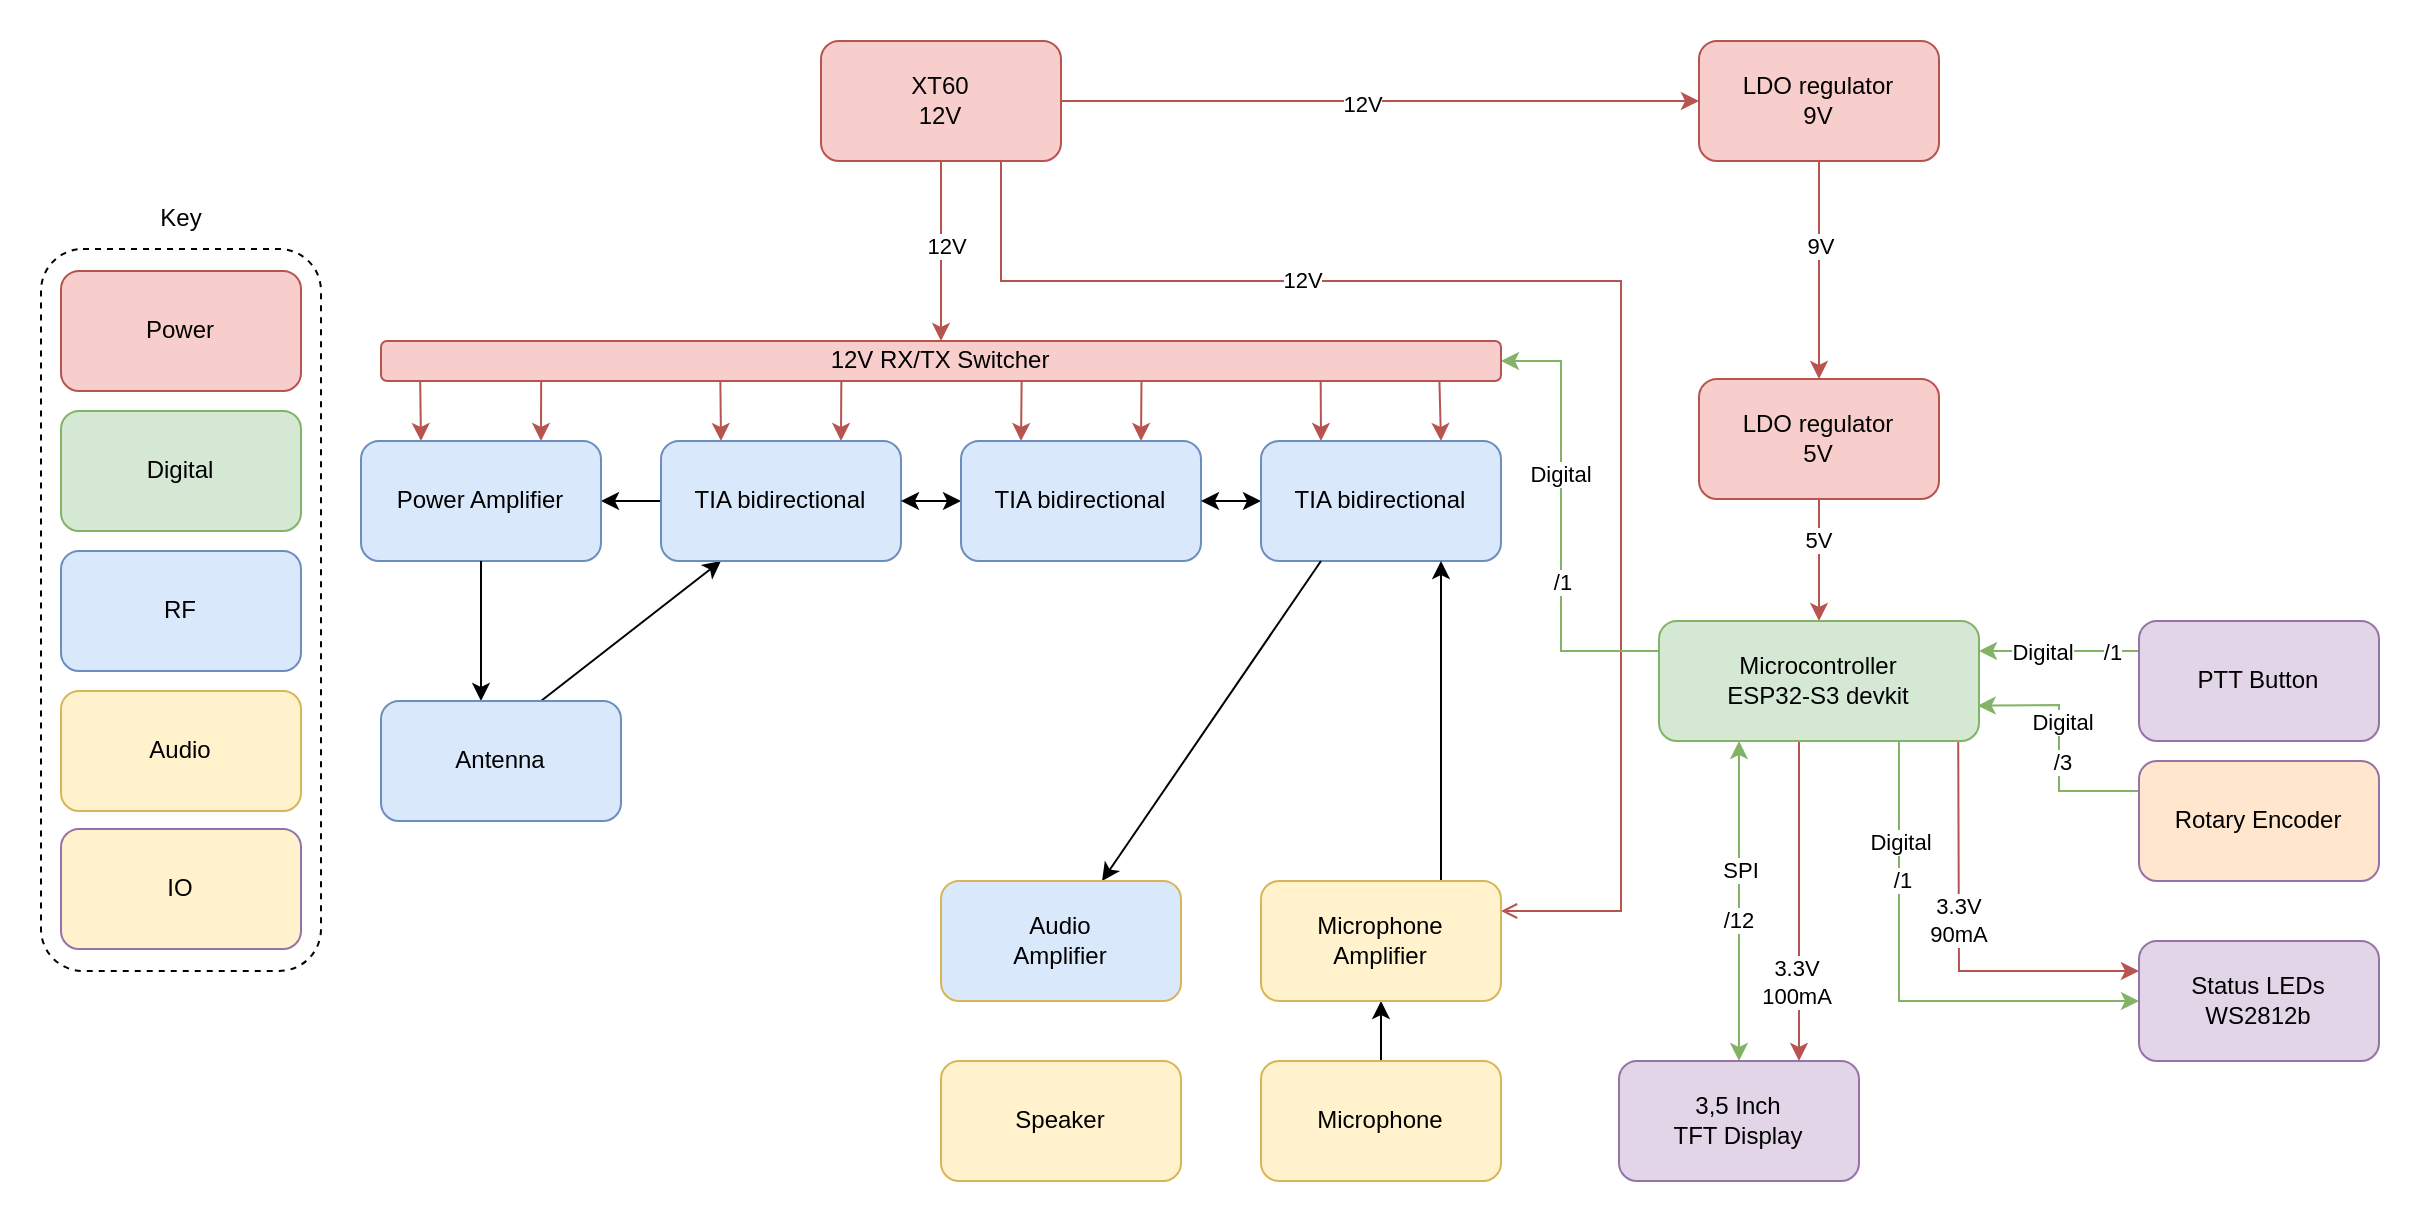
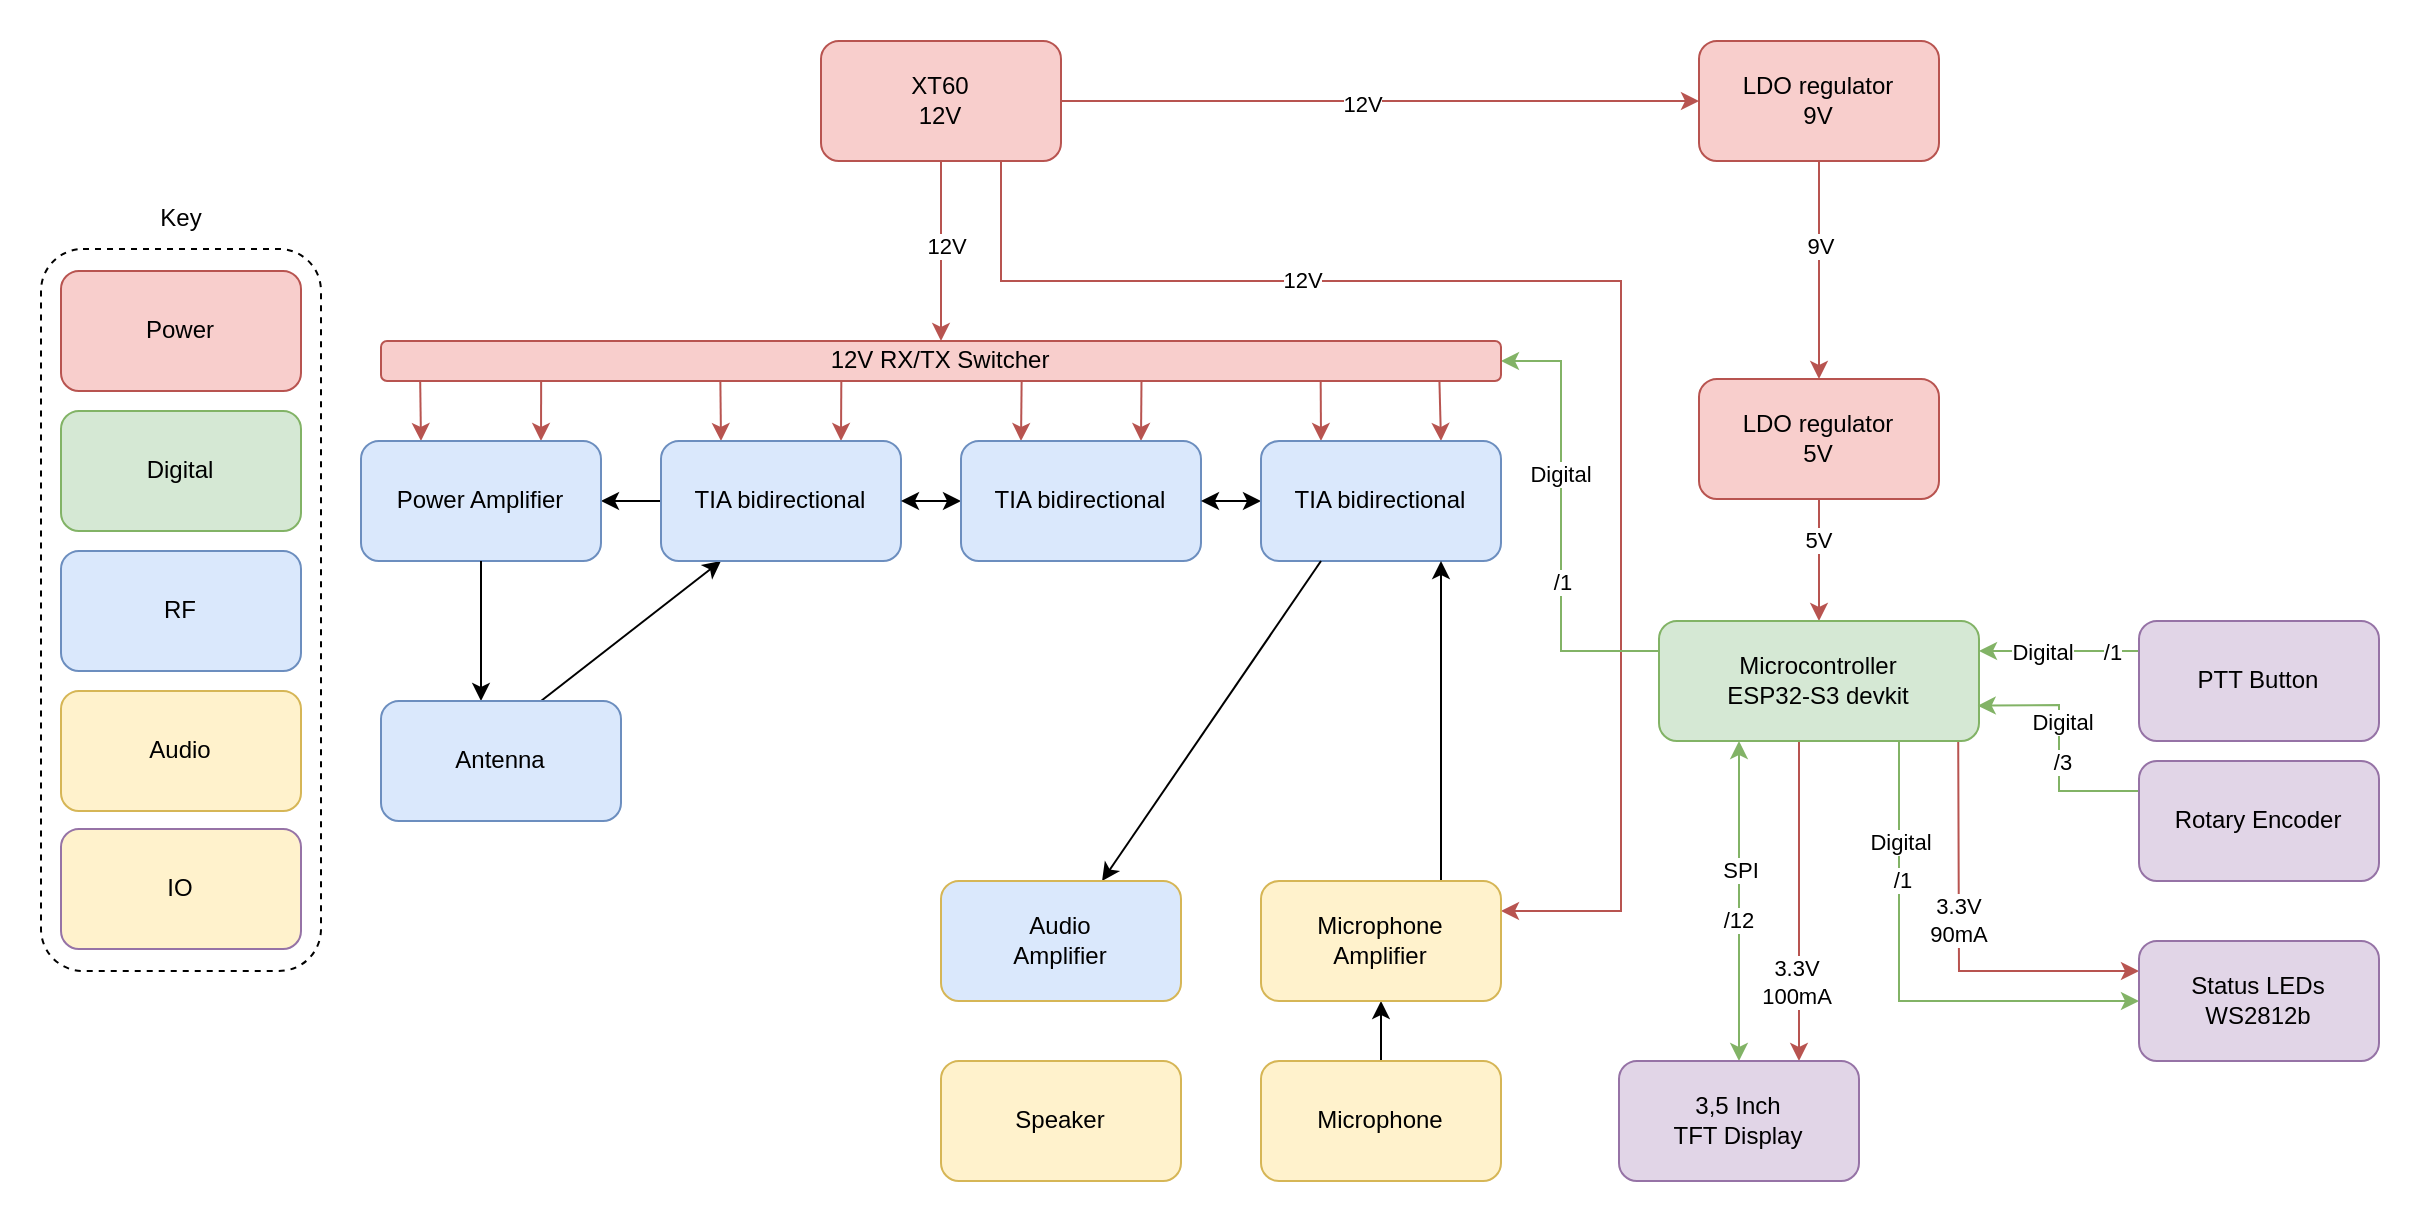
(2259, 821) -> (2259, 821)
(1513, 911) -> (1516, 911)
